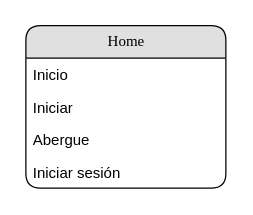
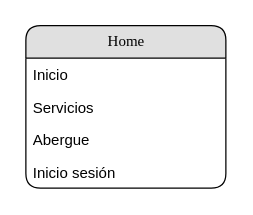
(59, 108) -> (67, 108)
(84, 173) -> (80, 173)
